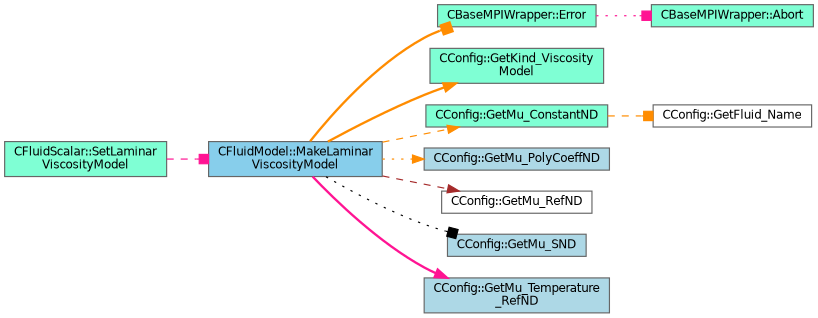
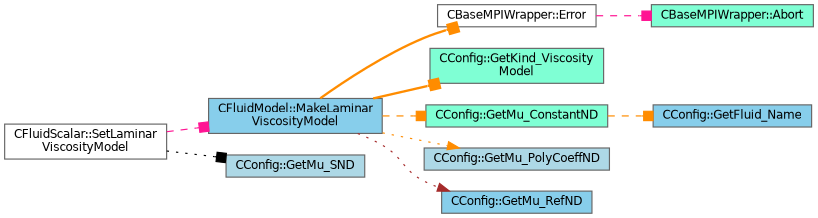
(517, 16) -> (517, 16)
(618, 16) -> (618, 16)
(385, 112) -> (400, 92)
(732, 116) -> (732, 116)
(415, 136) -> (398, 116)
(86, 159) -> (86, 142)
(415, 182) -> (399, 159)
(517, 202) -> (517, 202)
(384, 207) -> (190, 154)
(517, 295) -> none
